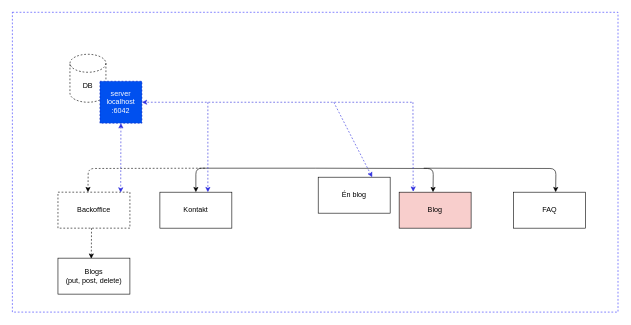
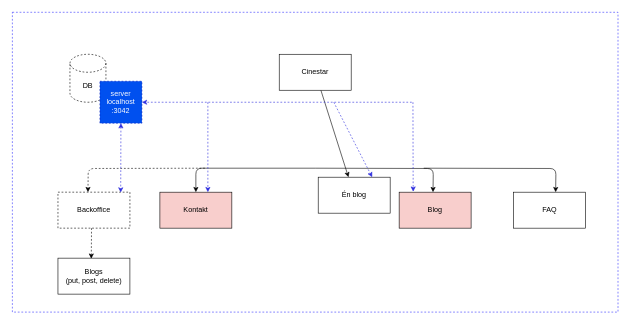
none -> (315, 72)
(121, 102) -> (121, 102)
none -> (334, 131)
(196, 210) -> (196, 210)
